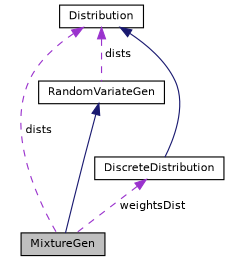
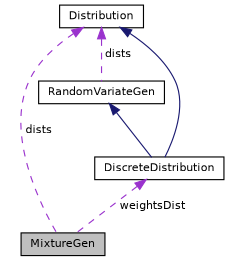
(80, 174) -> (134, 135)
